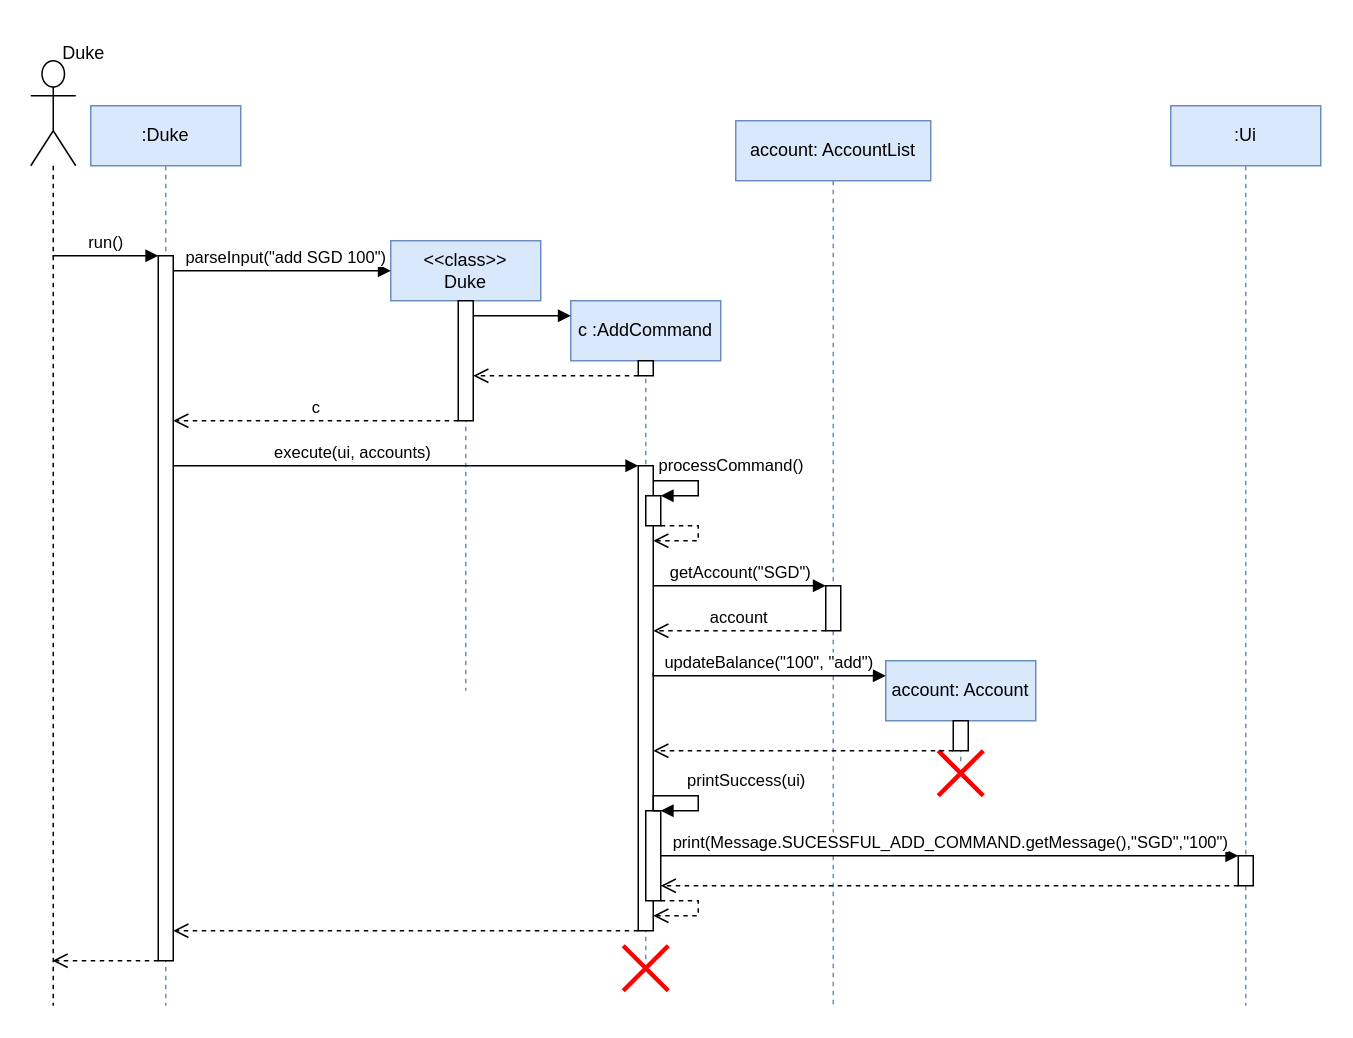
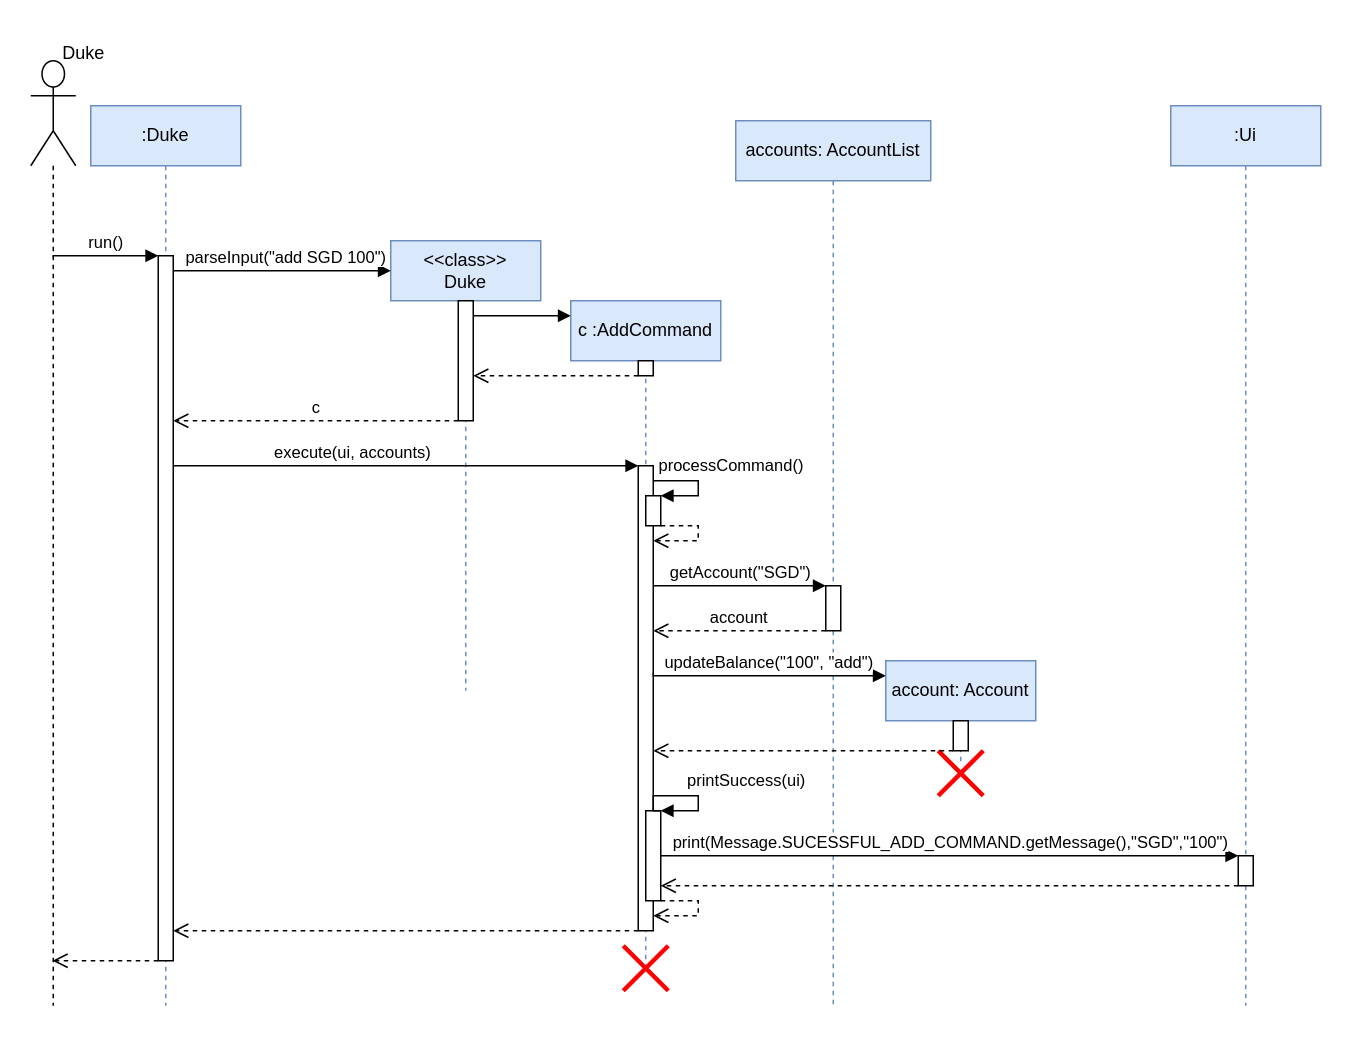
(833, 151) -> (833, 151)
